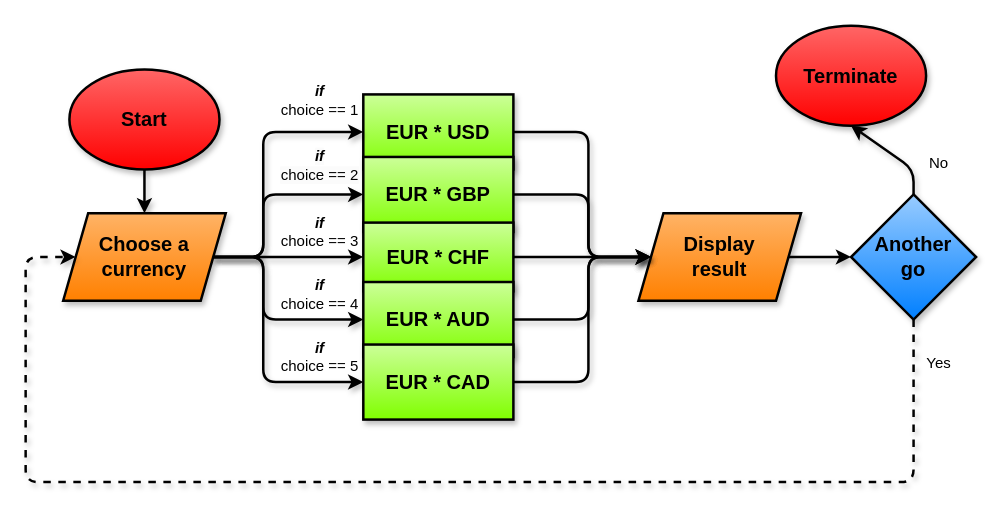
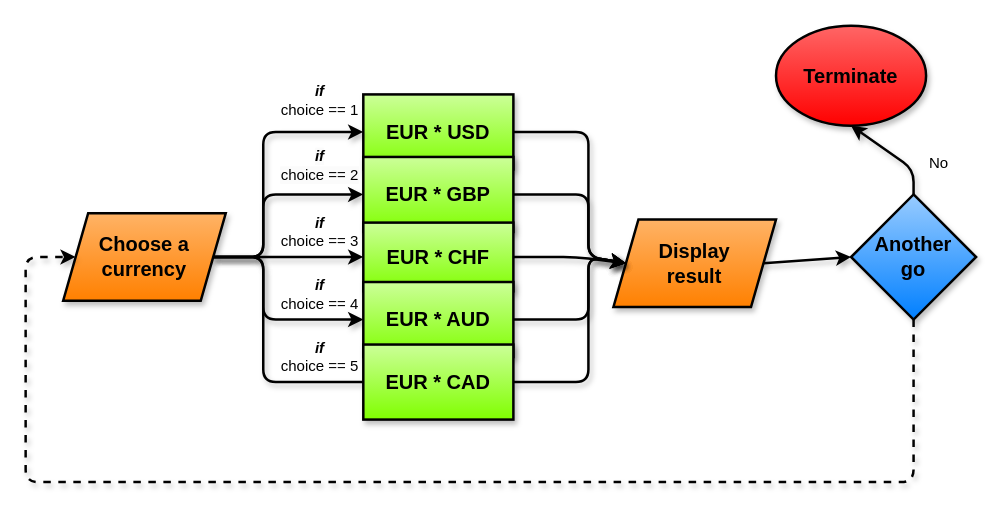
(144, 119) -> none
(144, 186) -> none
(719, 257) -> (694, 263)
(938, 363) -> none
(350, 382) -> (354, 382)
